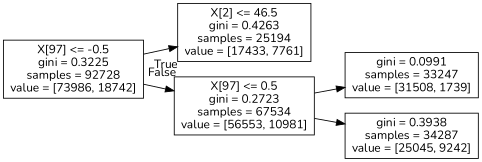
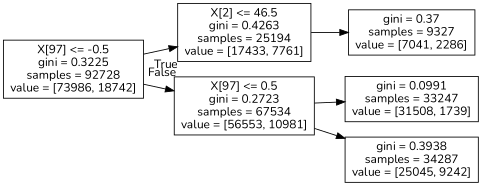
none -> (412, 32)
